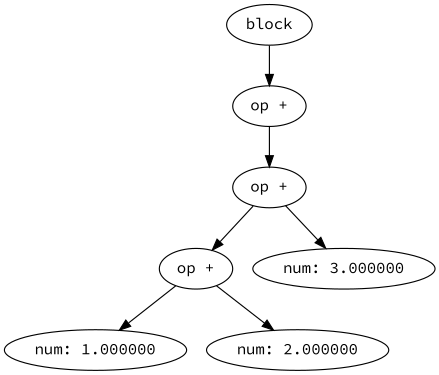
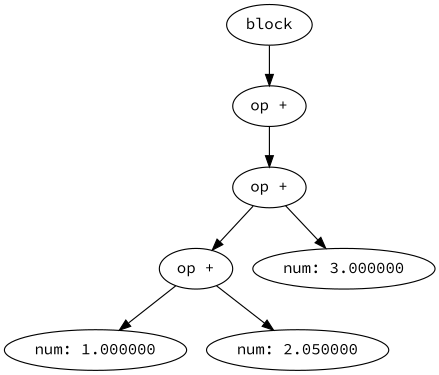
(298, 350) -> (298, 350)
